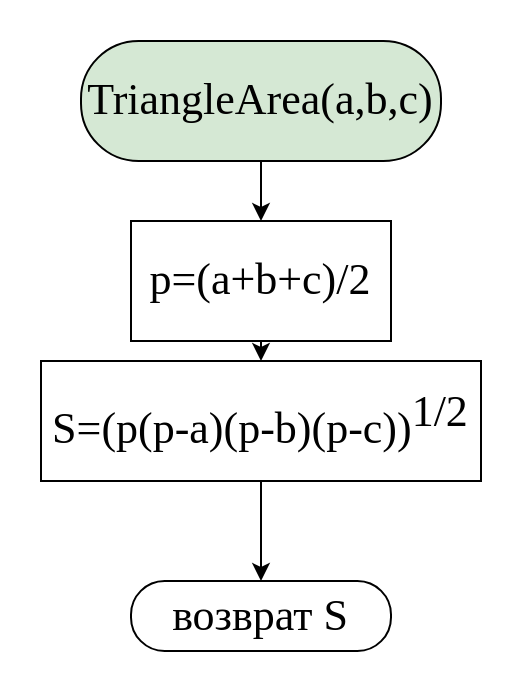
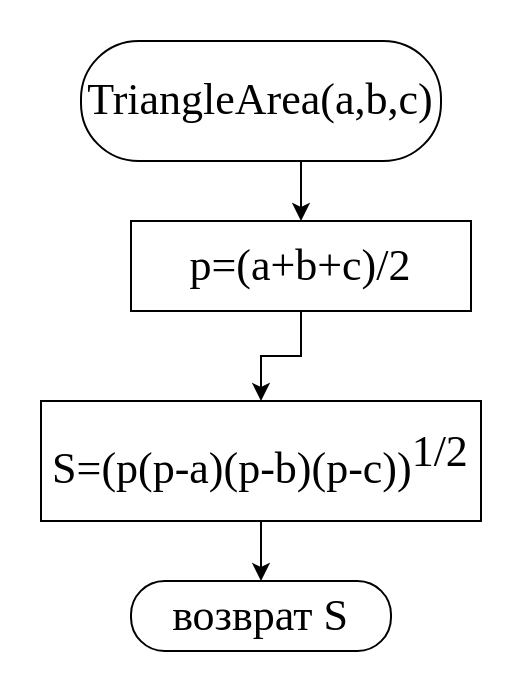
(261, 101) -> (261, 101)
(261, 281) -> (301, 266)
(261, 421) -> (261, 461)
